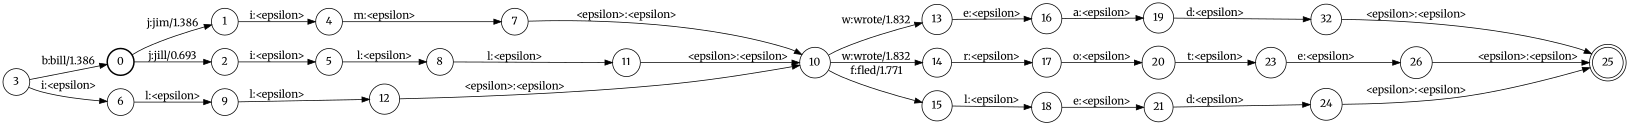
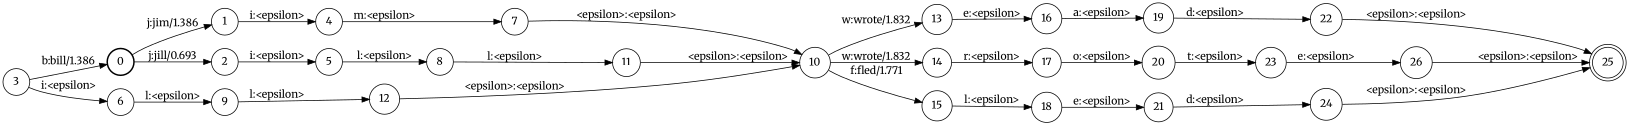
(1326, 19) -> (1326, 19)
